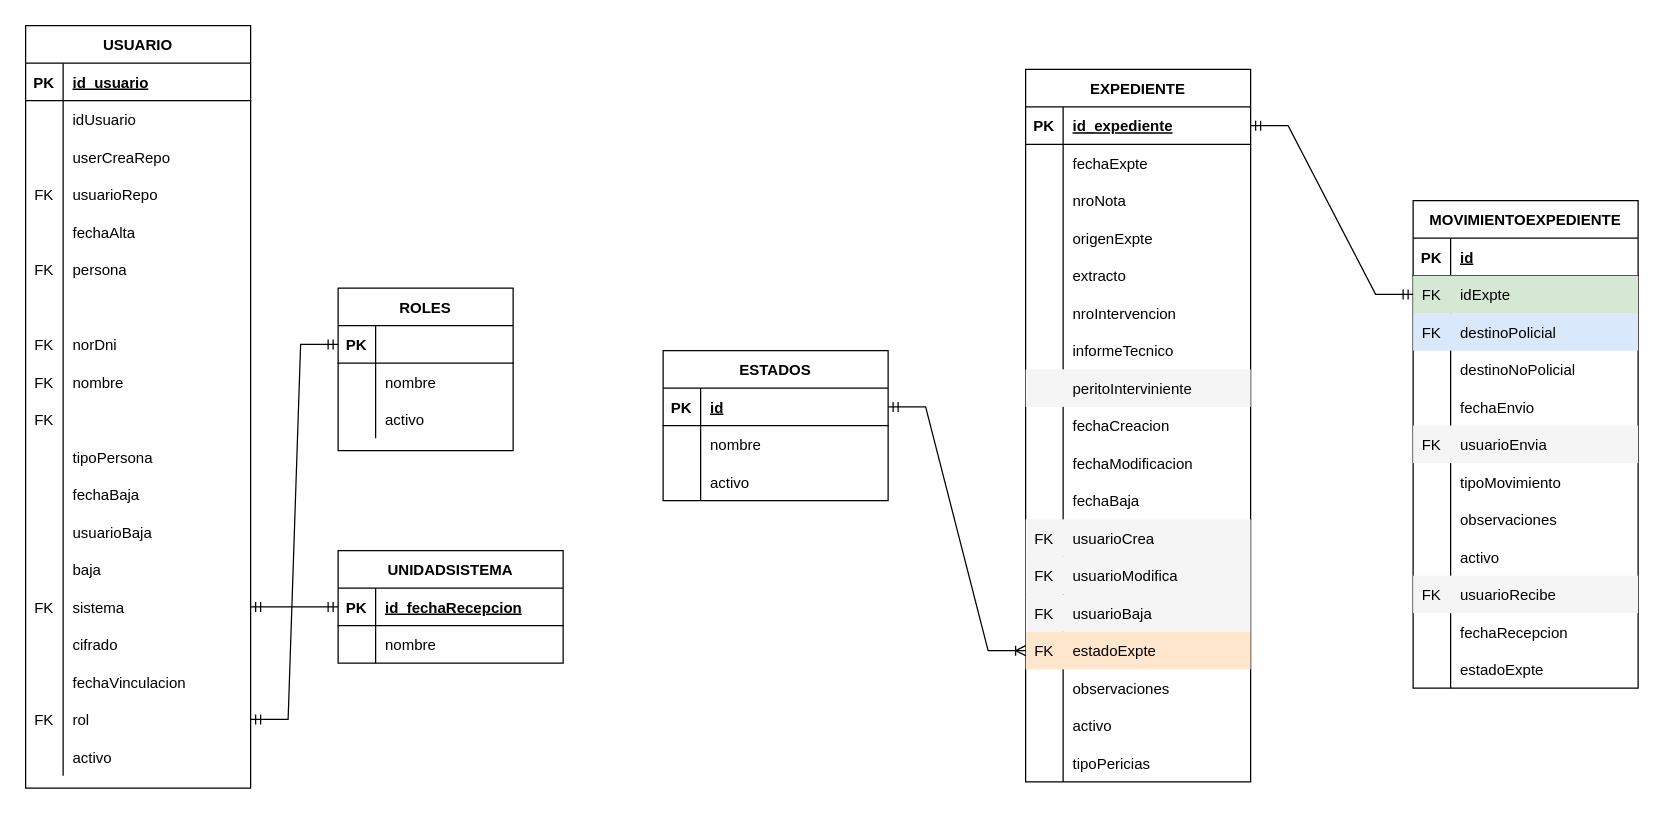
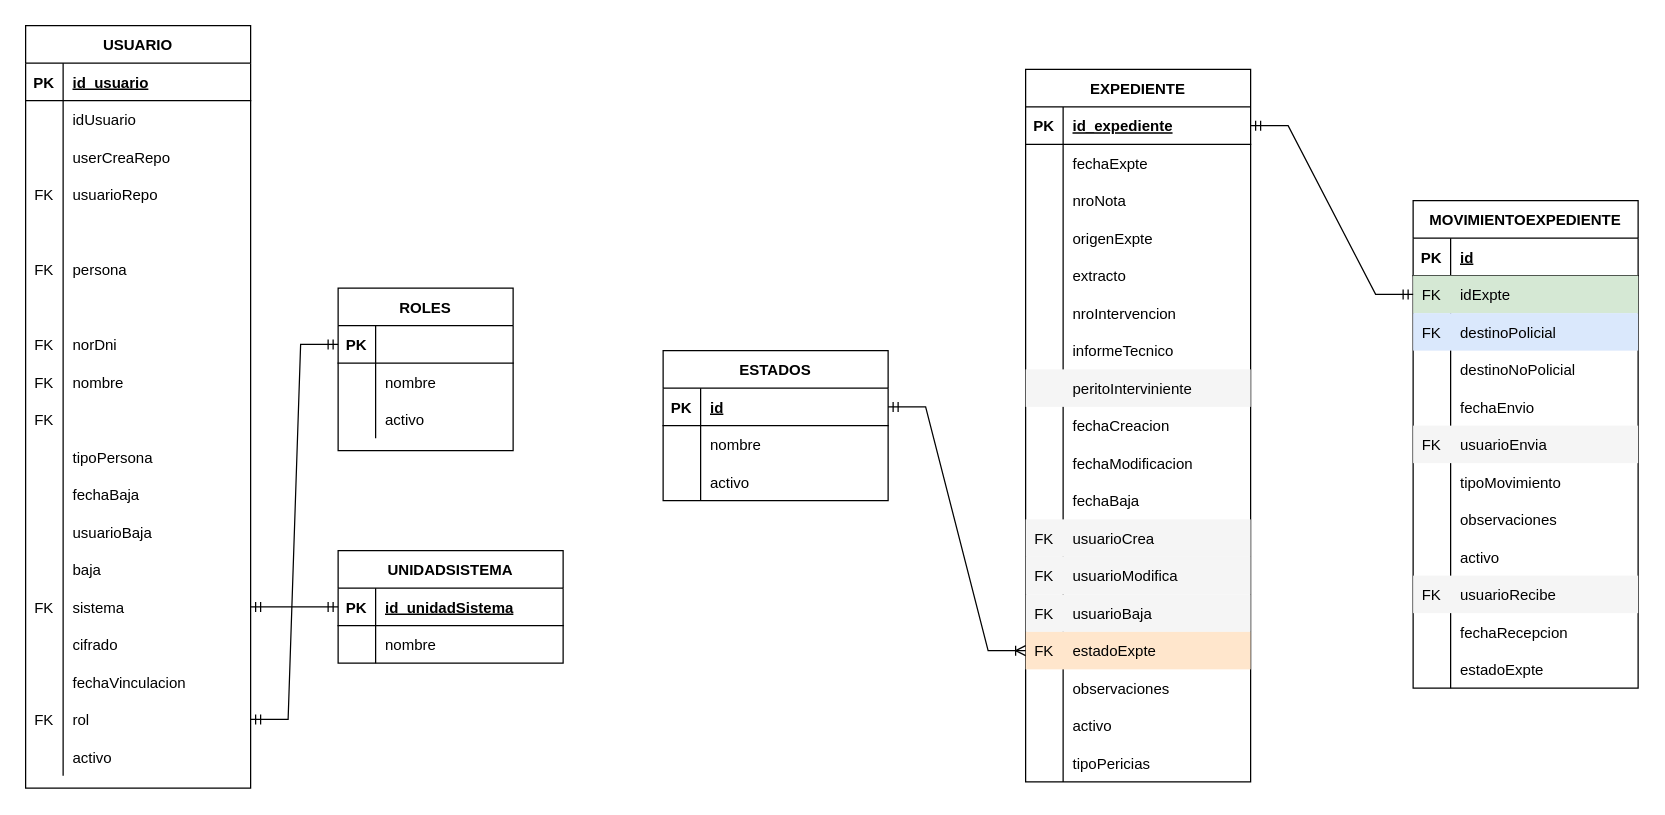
(157, 232) -> none
(453, 608) -> (446, 608)
